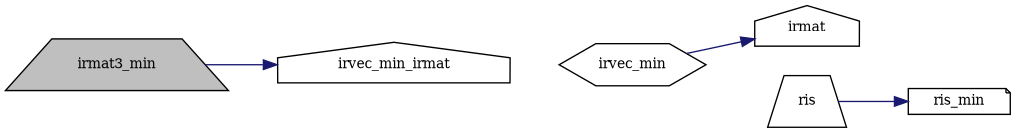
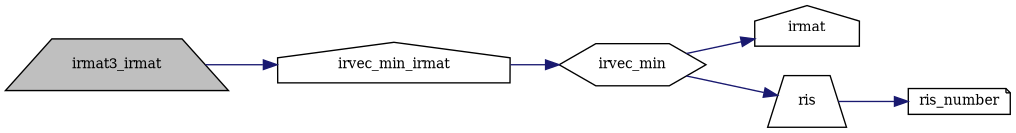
(117, 65) -> (117, 65)
none -> (528, 65)
none -> (725, 84)
(959, 101) -> (959, 101)
